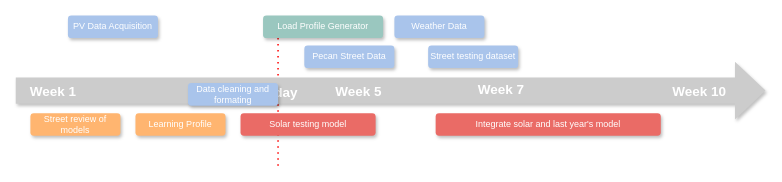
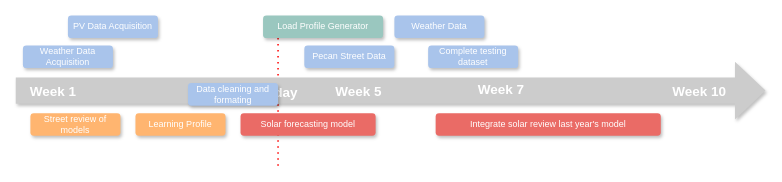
none -> (68, 57)
(473, 57) -> (473, 57)
(308, 124) -> (308, 124)
(548, 124) -> (548, 124)
